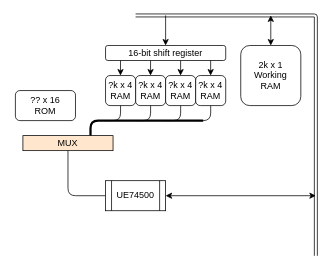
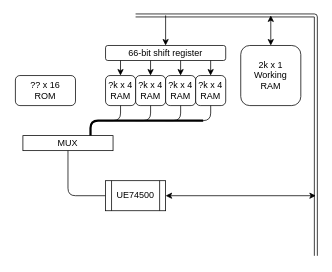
(165, 53) -> (165, 53)
(45, 105) -> (45, 90)
(68, 143) -> (68, 143)
